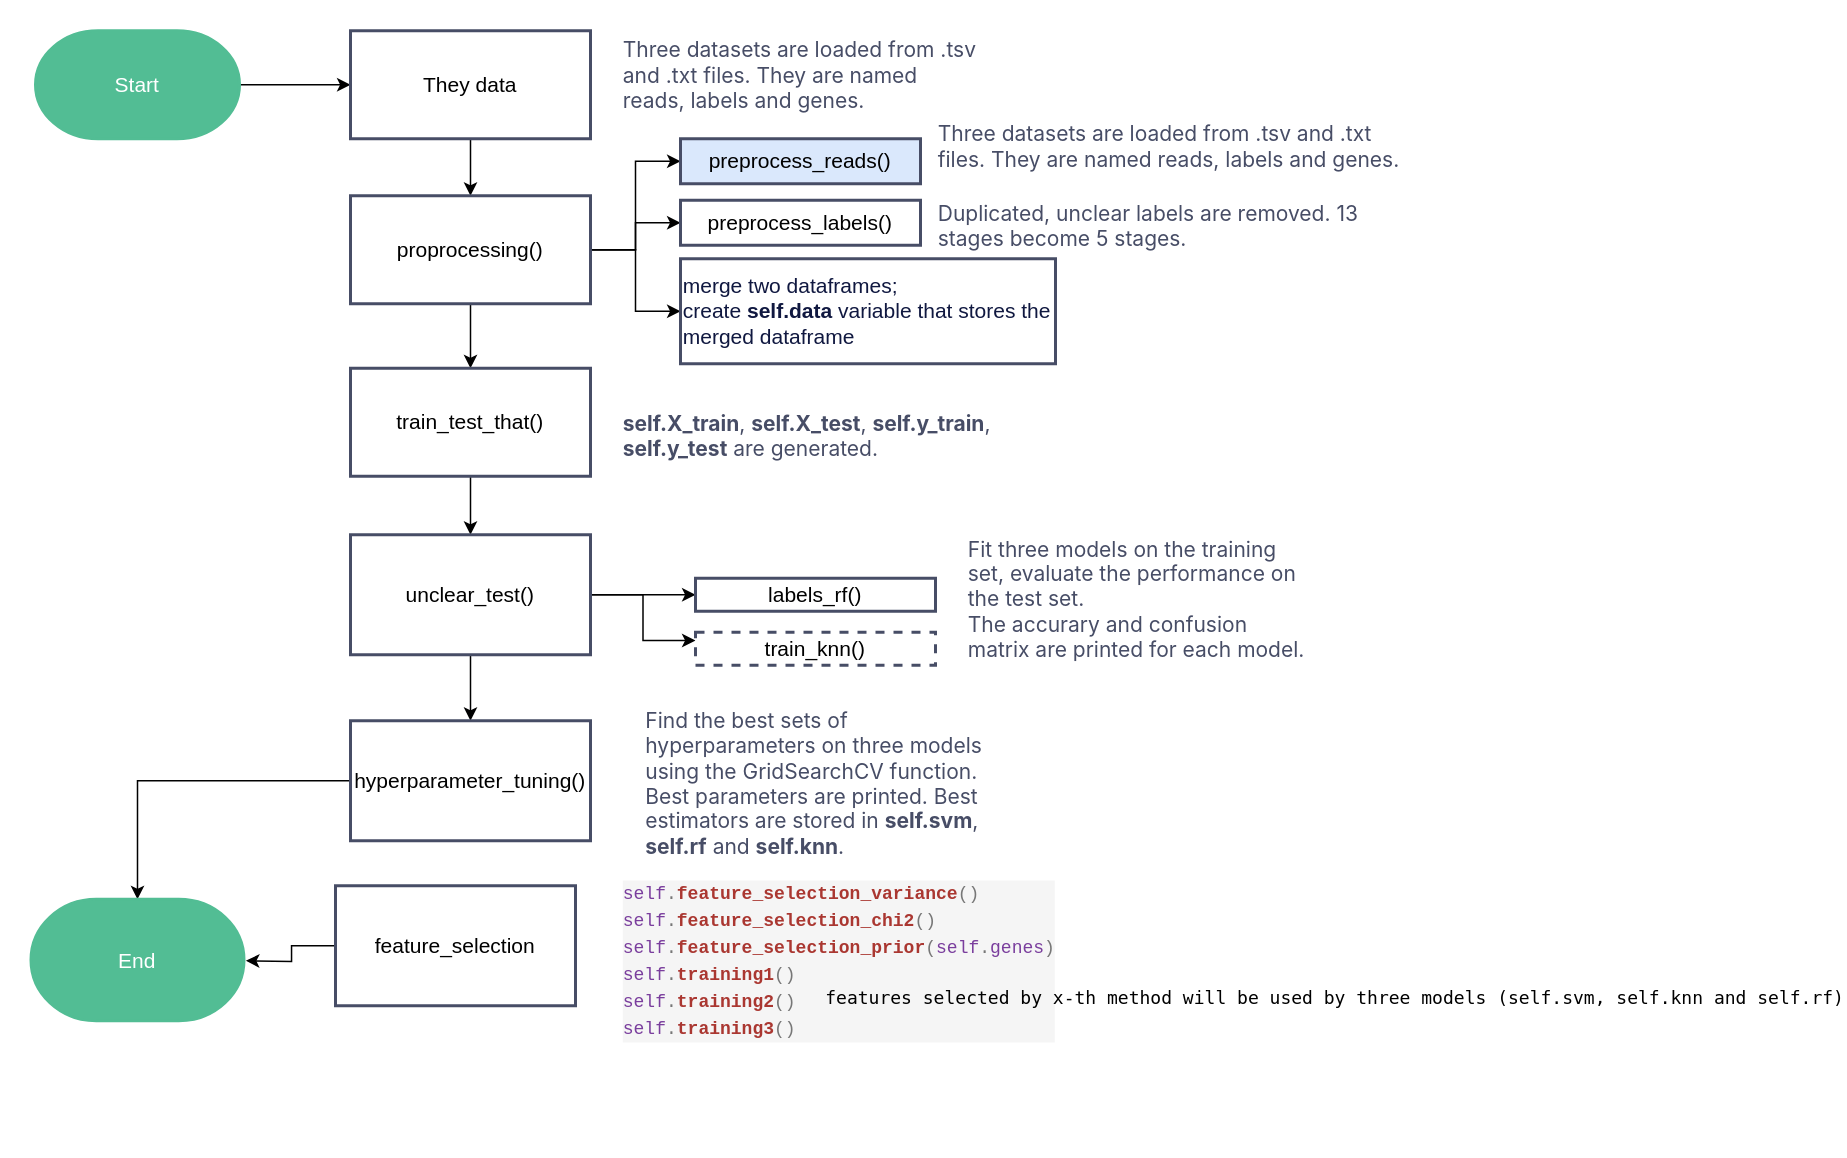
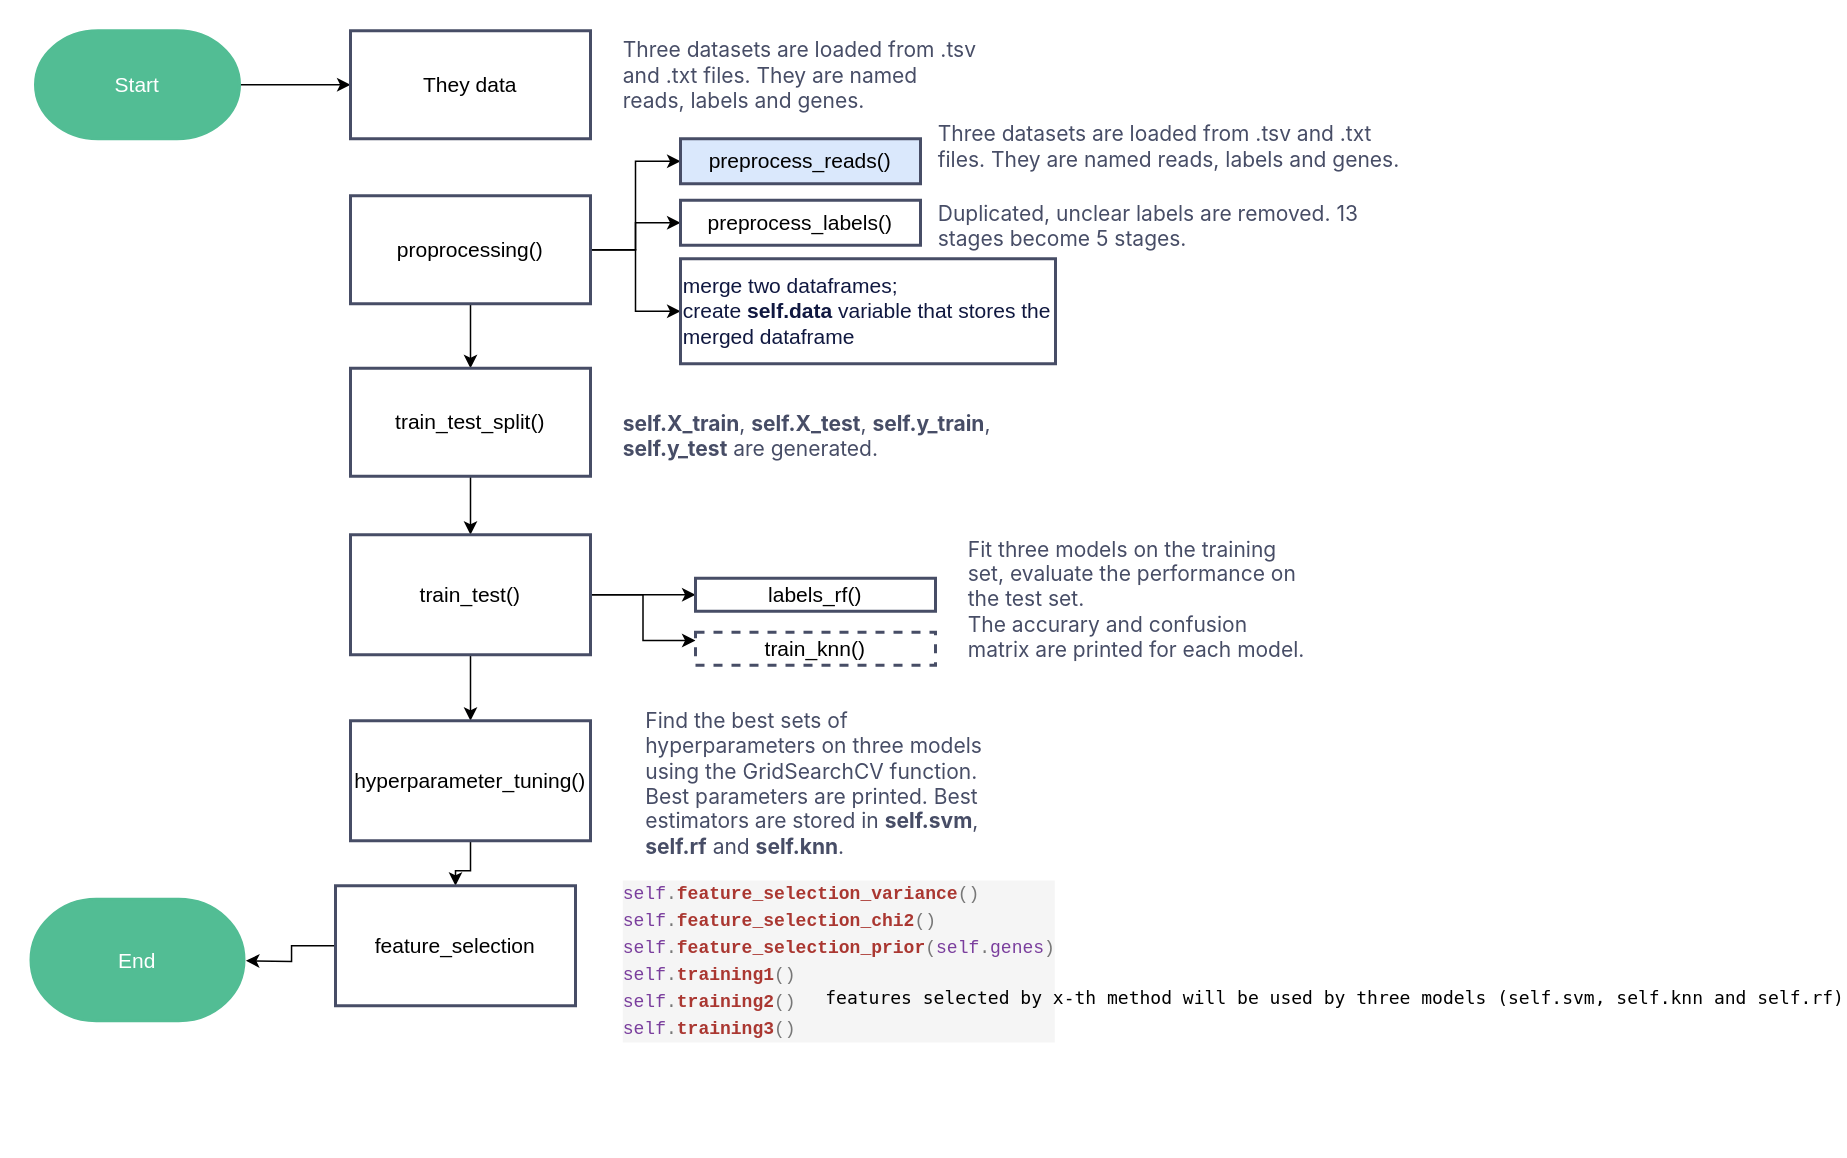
(470, 165) -> none
(470, 422) -> (470, 422)
(470, 595) -> (470, 595)
(190, 781) -> (470, 866)
